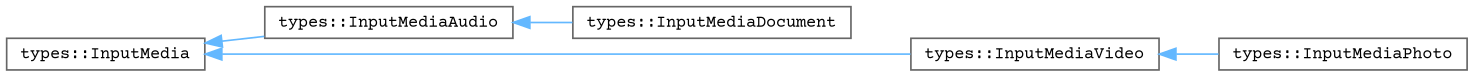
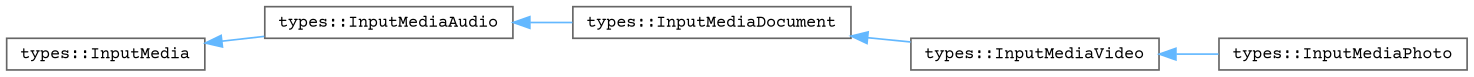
(566, 54) -> (889, 40)
